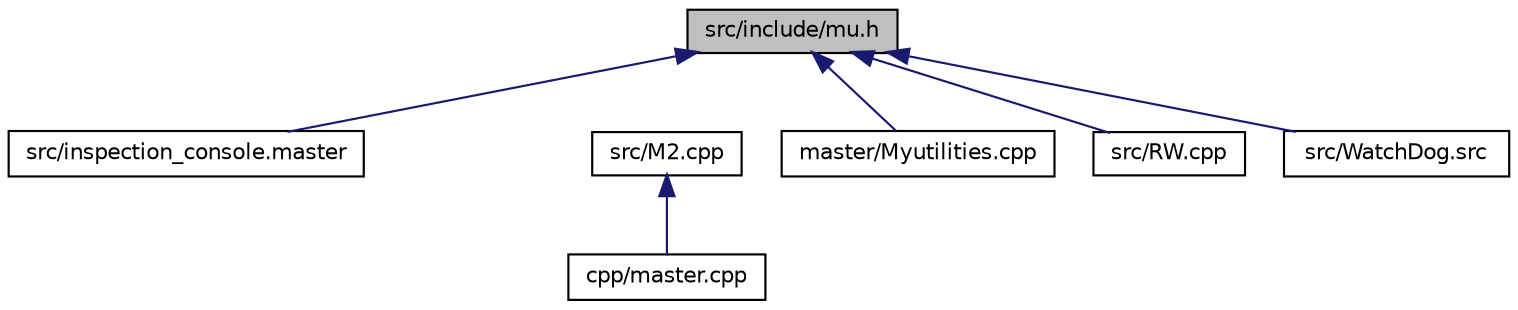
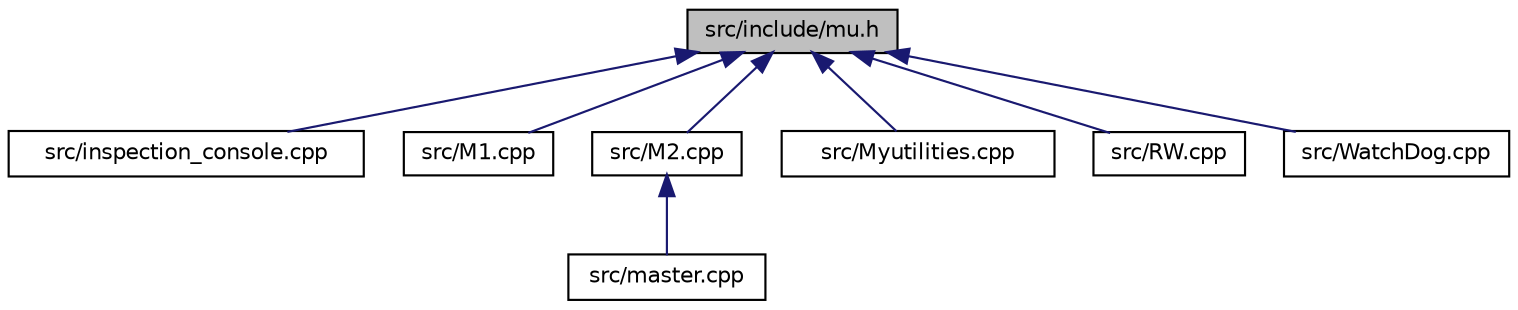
none -> (722, 100)
(186, 154) -> (186, 154)
none -> (479, 154)
(918, 154) -> (918, 154)
(1397, 154) -> (1397, 154)
(667, 277) -> (667, 277)
